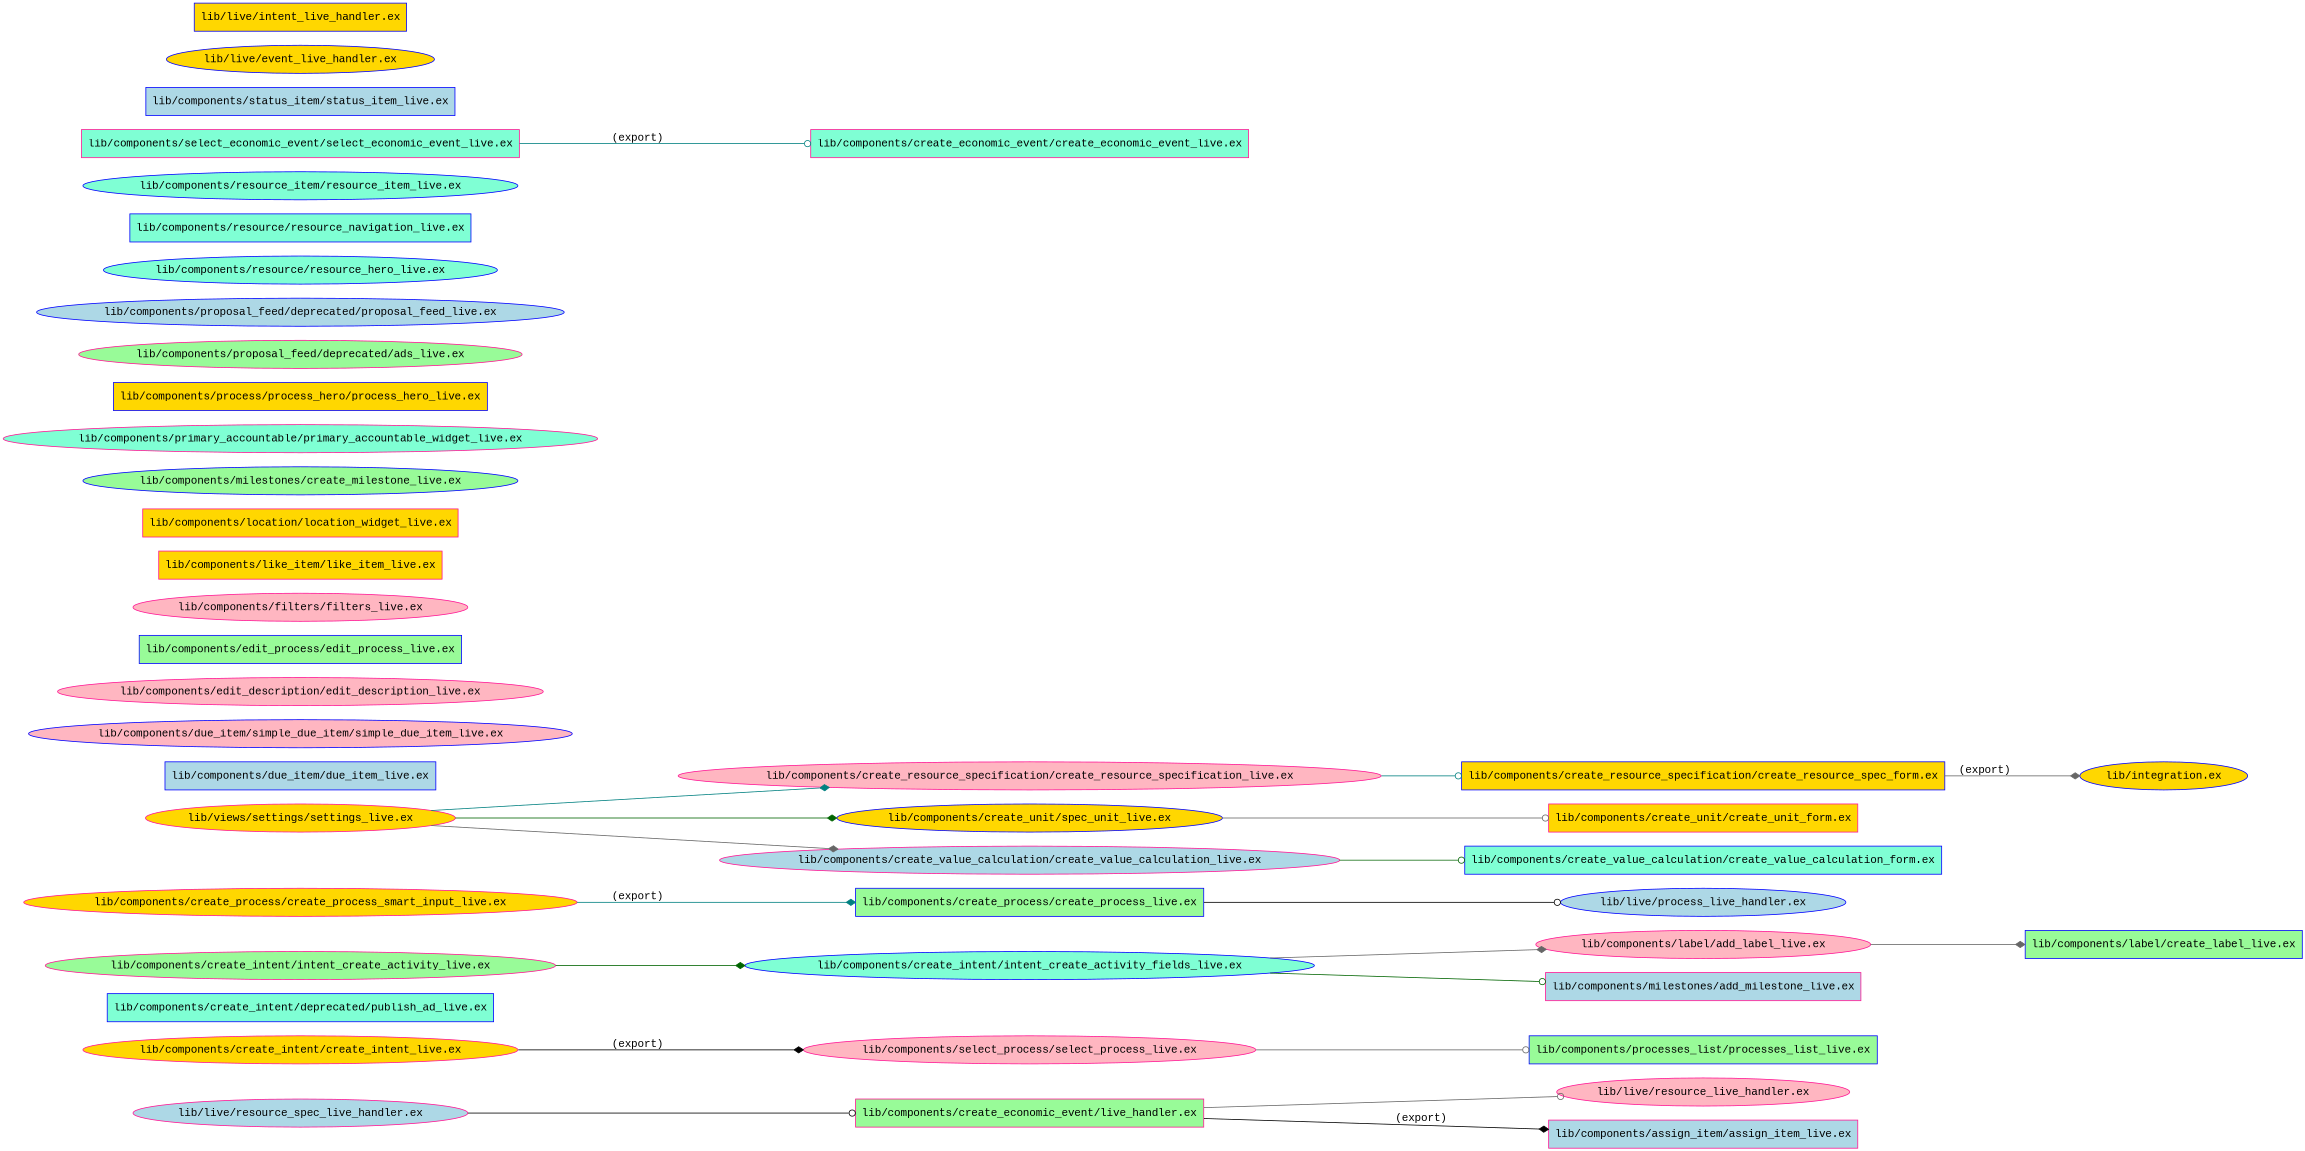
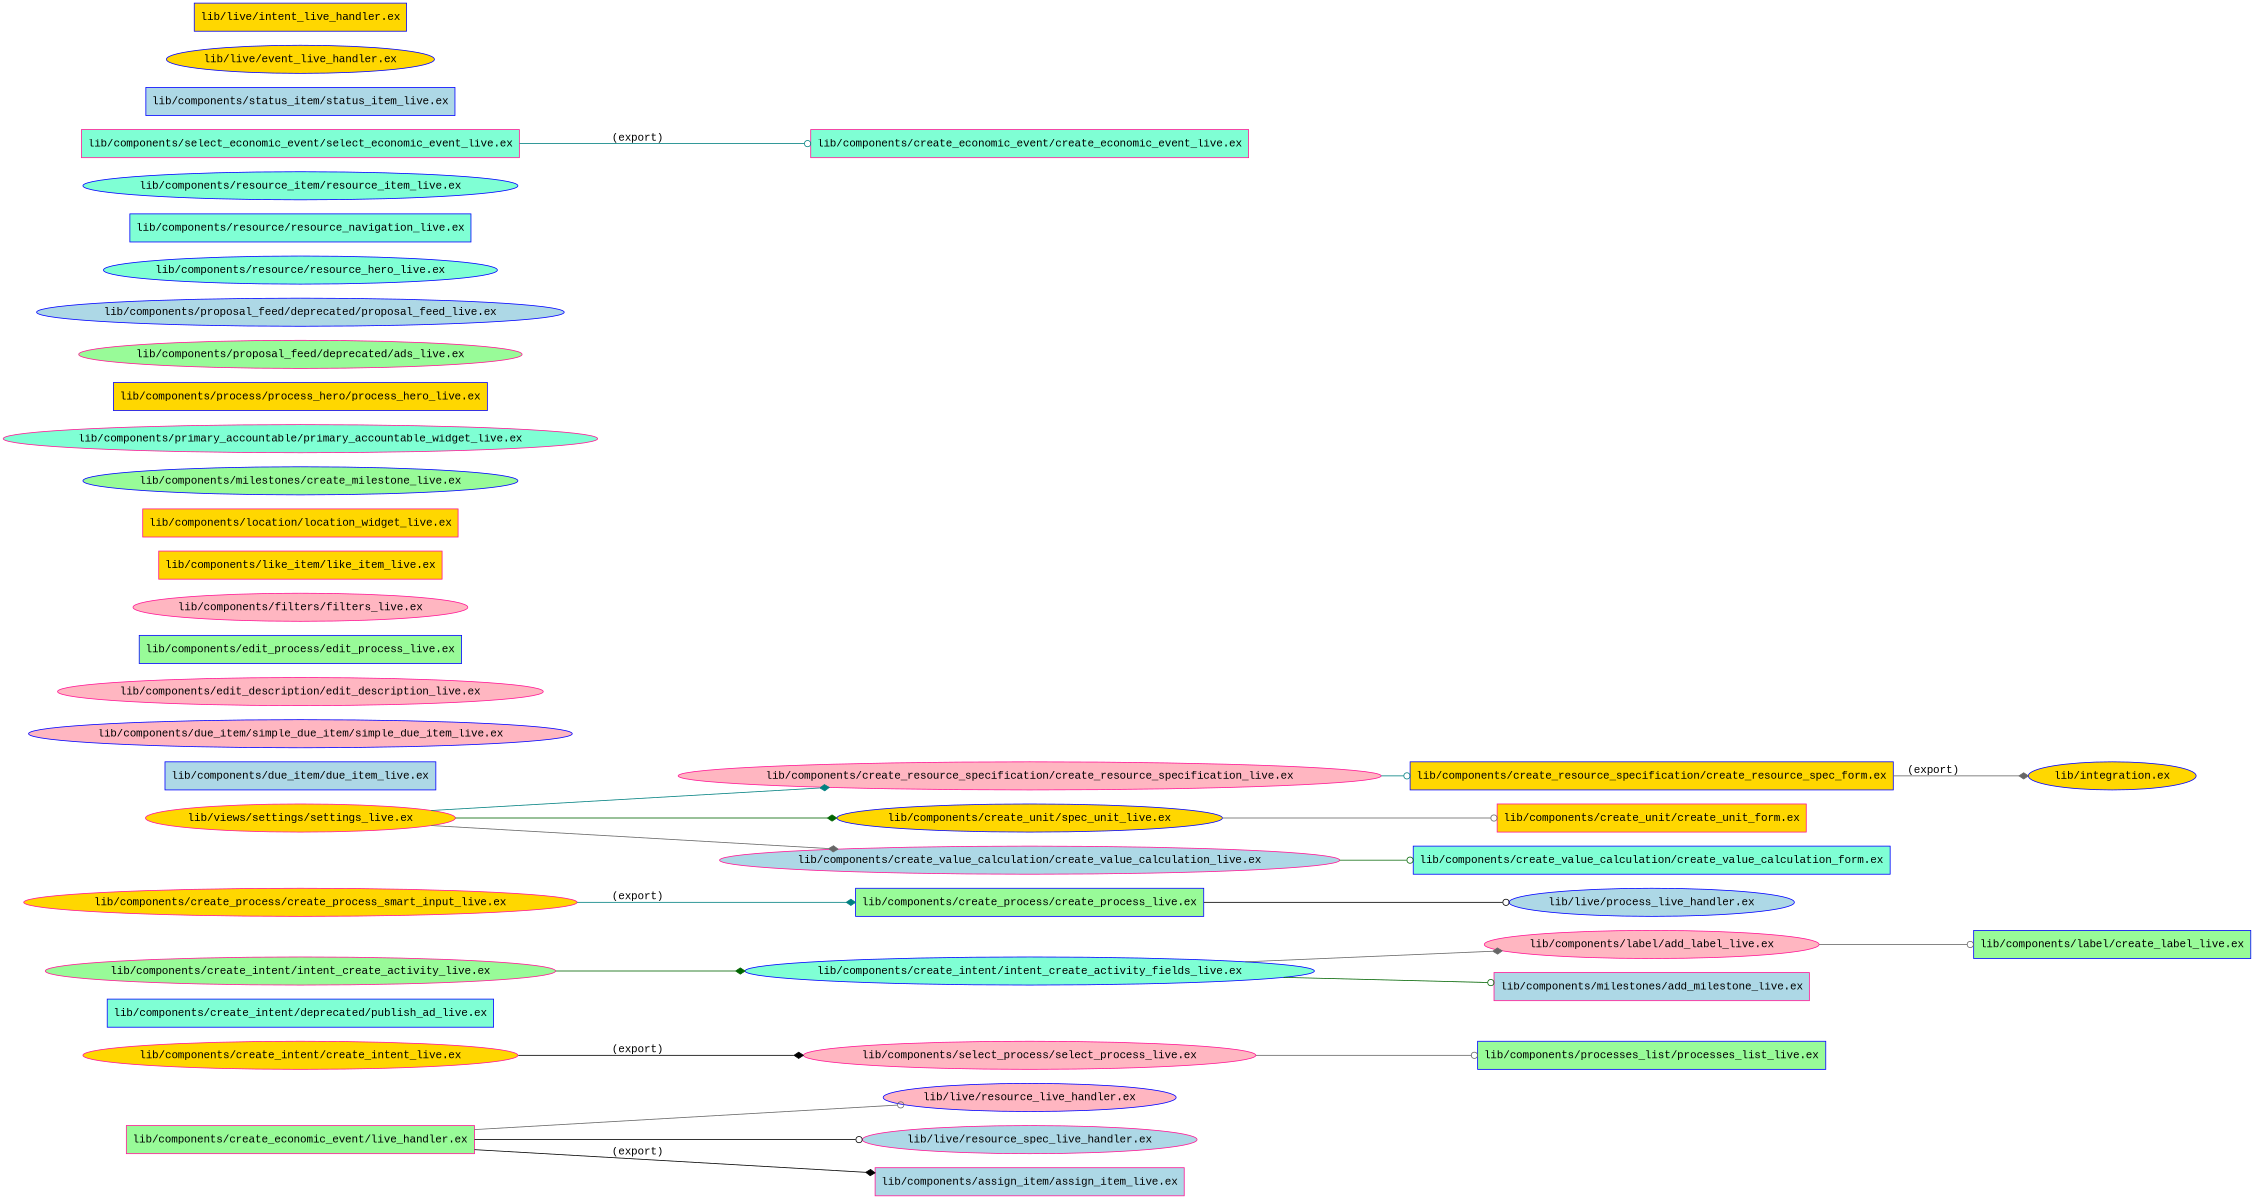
(1943, 944) -> (1893, 944)
(1703, 1092) -> (1030, 1097)
(658, 1113) -> (665, 1140)
